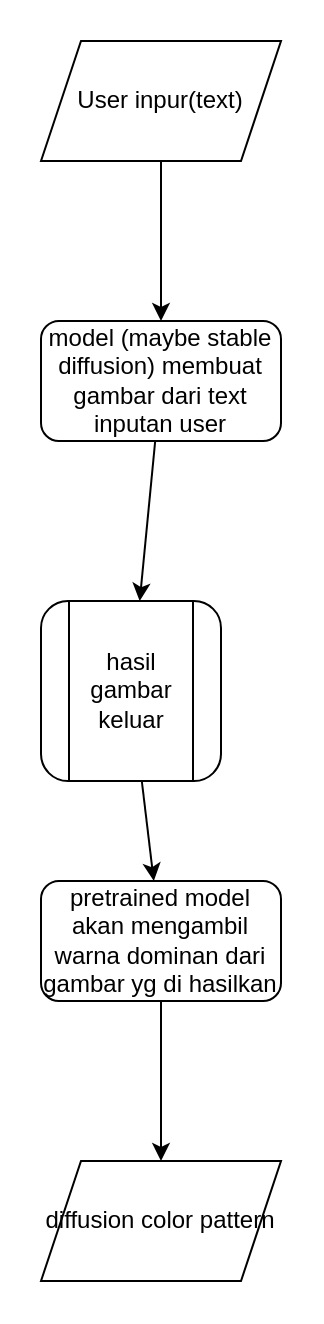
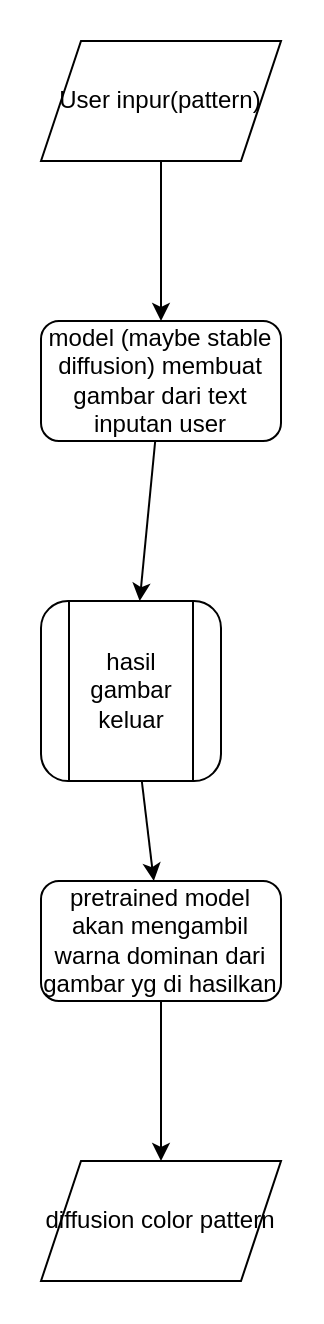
(161, 101) -> (161, 101)
